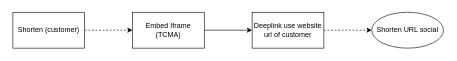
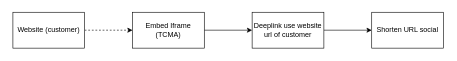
(48, 30) -> (48, 30)
(346, 30) -> (346, 30)
(408, 30) -> (408, 30)
